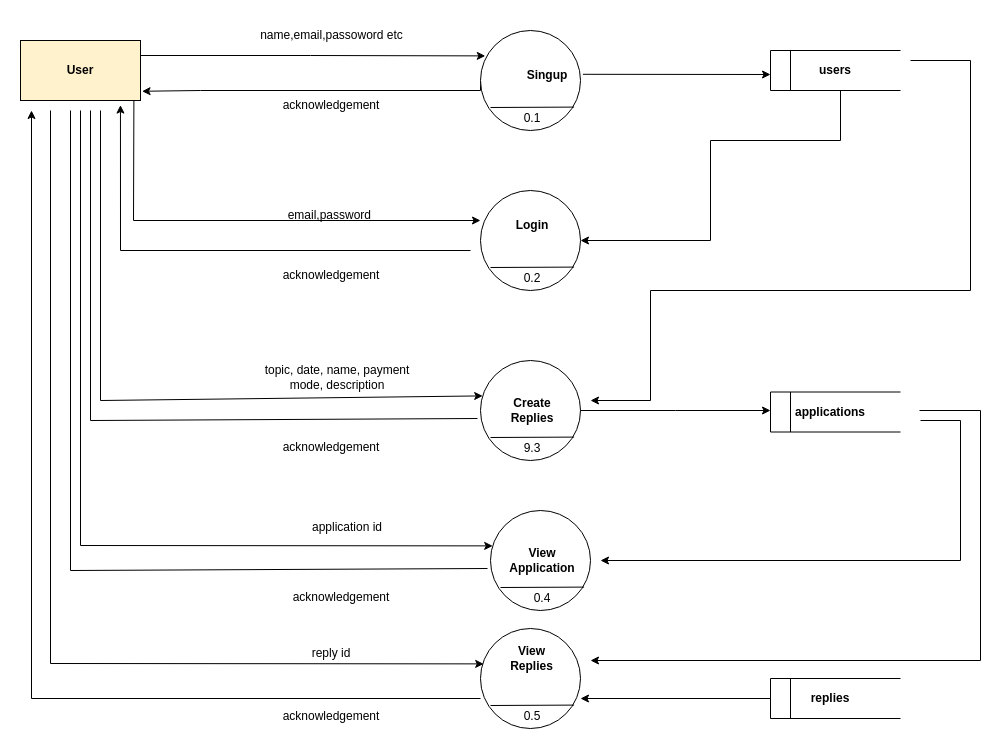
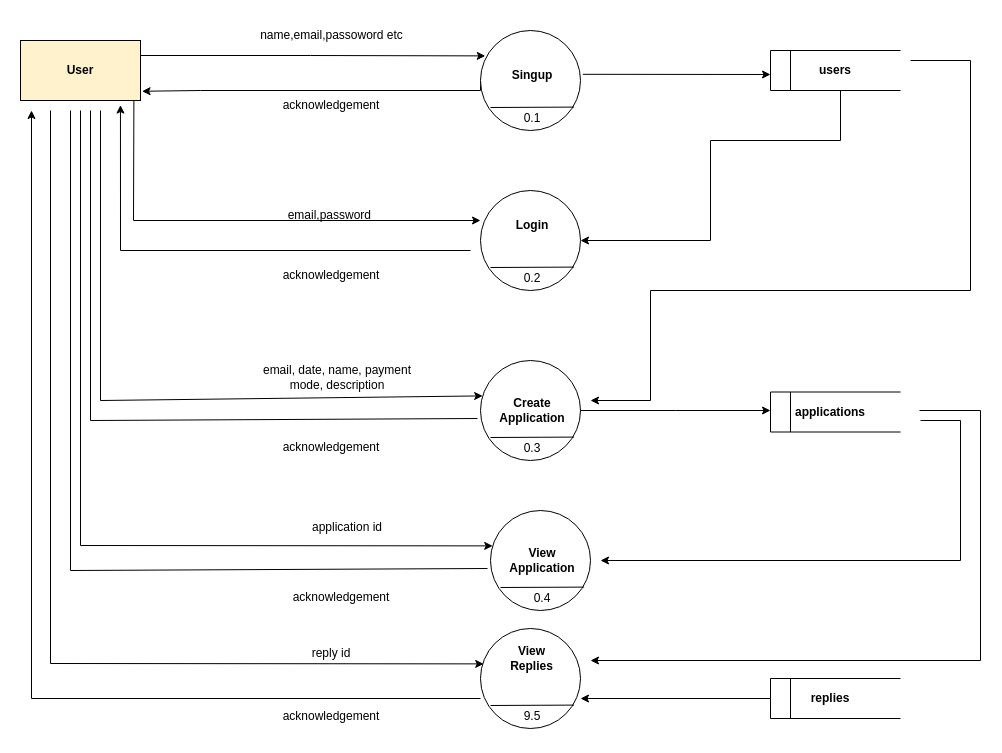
(548, 76) -> (533, 76)
(338, 378) -> (338, 378)
(533, 411) -> (533, 411)
(533, 449) -> (533, 449)
(533, 717) -> (533, 717)
